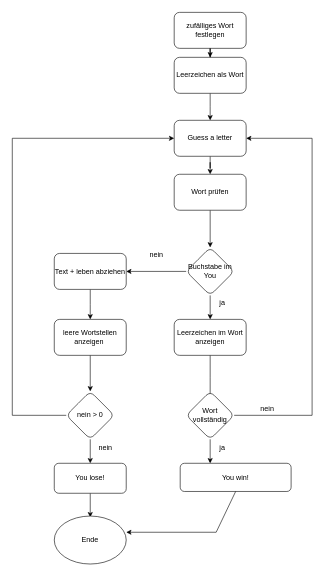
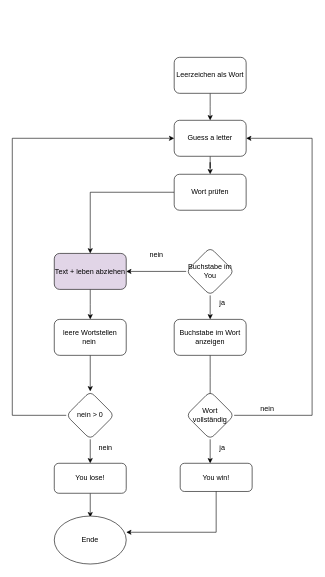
(210, 30) -> none
(210, 55) -> none
(210, 242) -> (90, 192)
(90, 272) -> (90, 272)
(90, 338) -> (90, 338)
(210, 338) -> (210, 338)
(236, 478) -> (216, 478)
